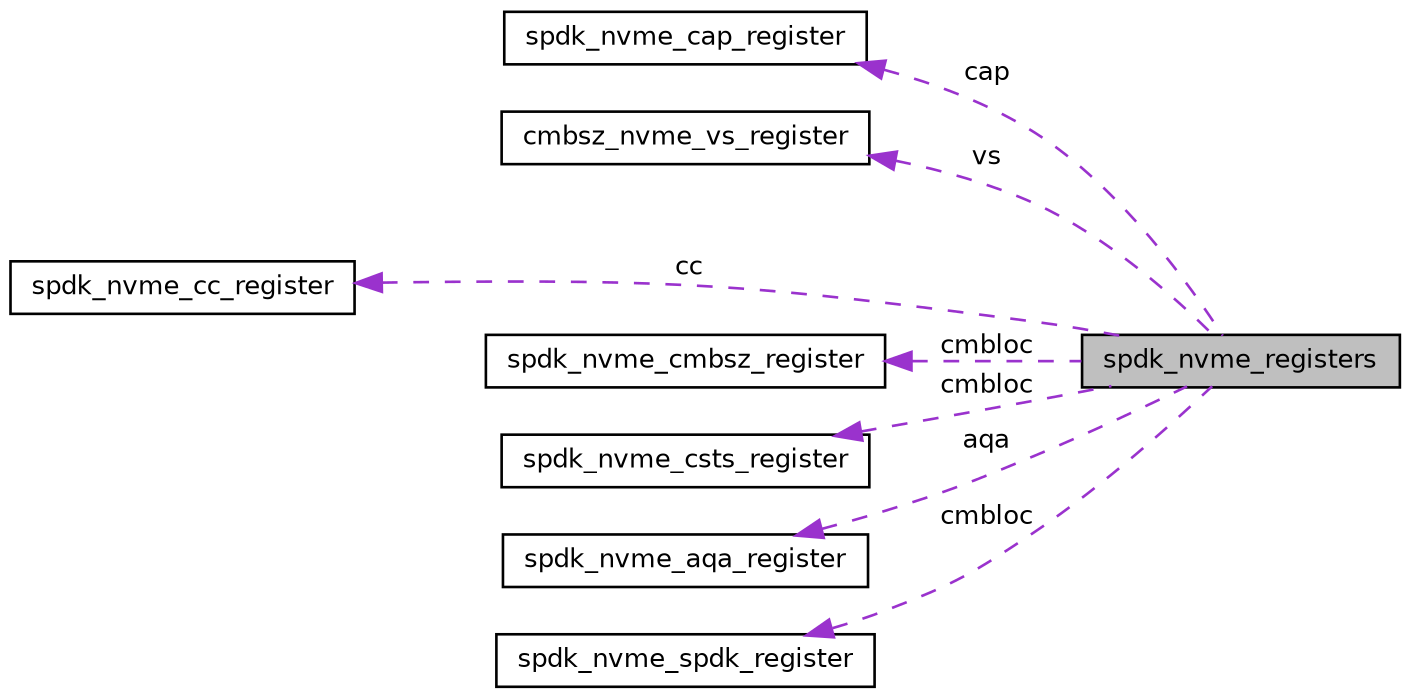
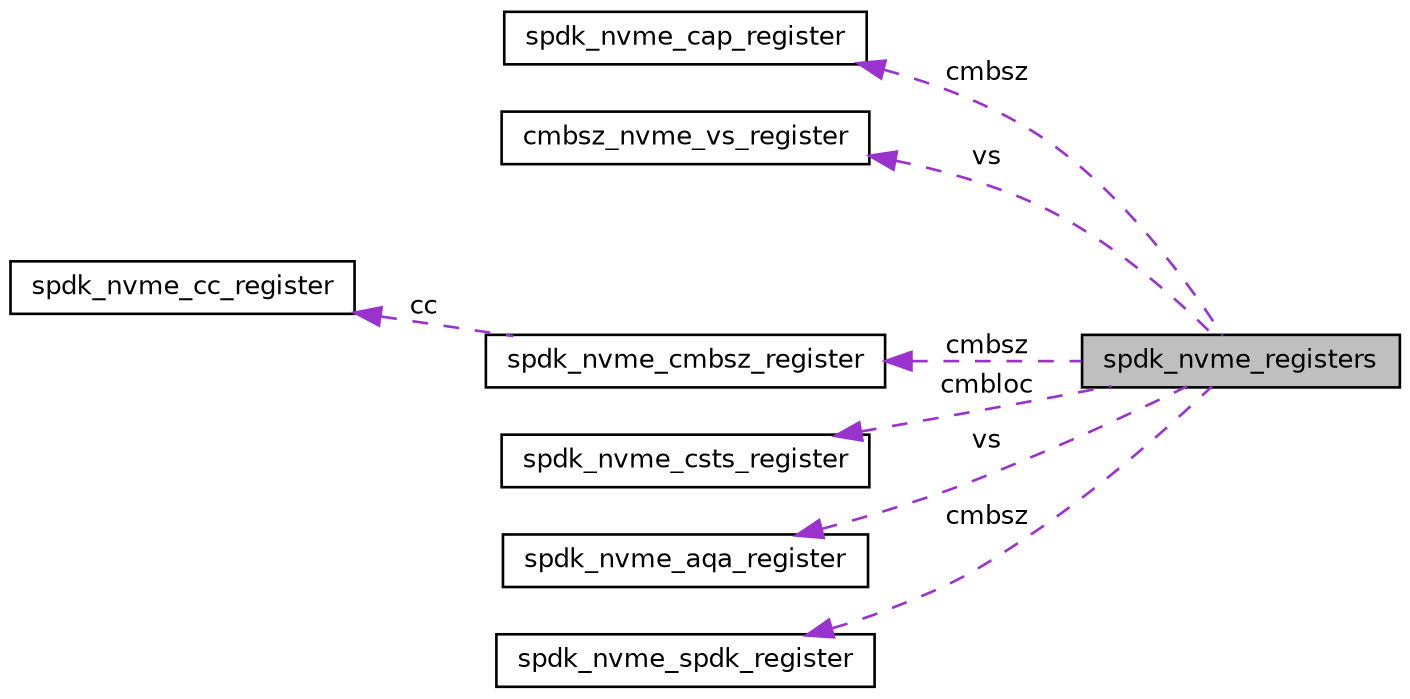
(984, 74) -> (984, 74)
(753, 290) -> (447, 326)
(984, 347) -> (984, 347)
(984, 441) -> (984, 441)
(984, 517) -> (984, 517)
